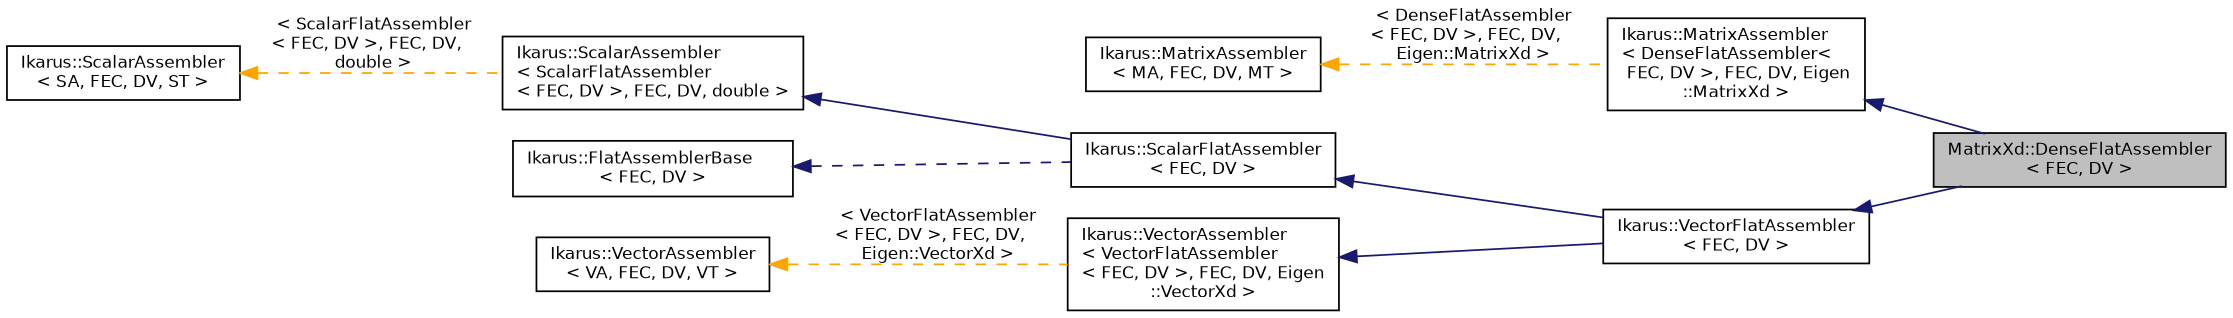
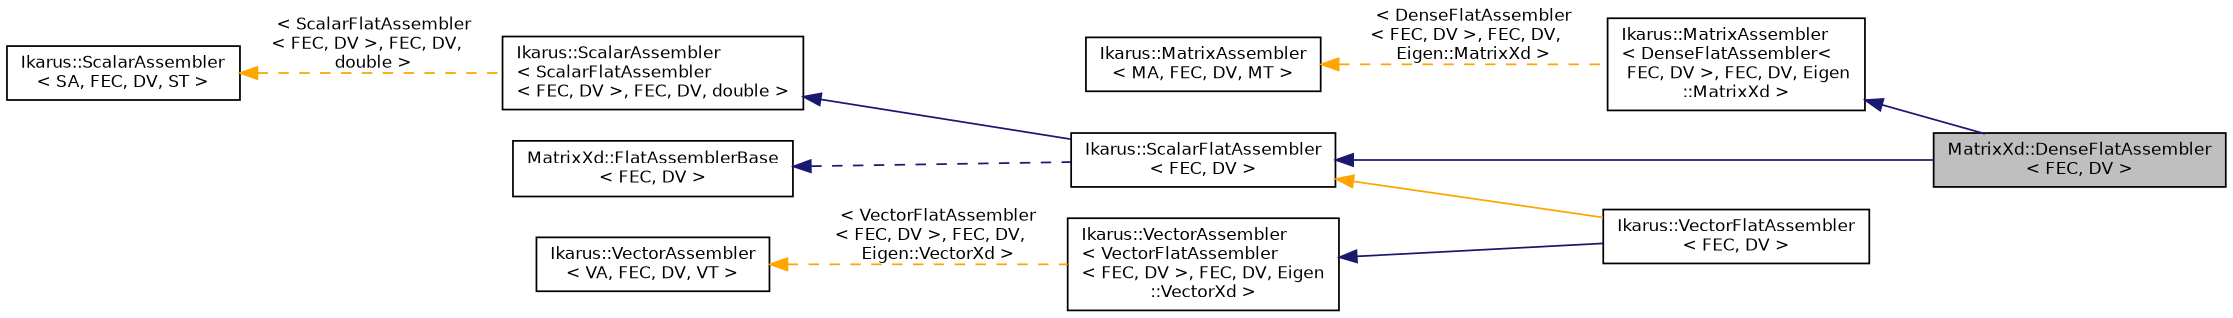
(653, 169) -> (653, 169)
(1917, 196) -> (1643, 160)
(1478, 199) -> (1478, 199)
